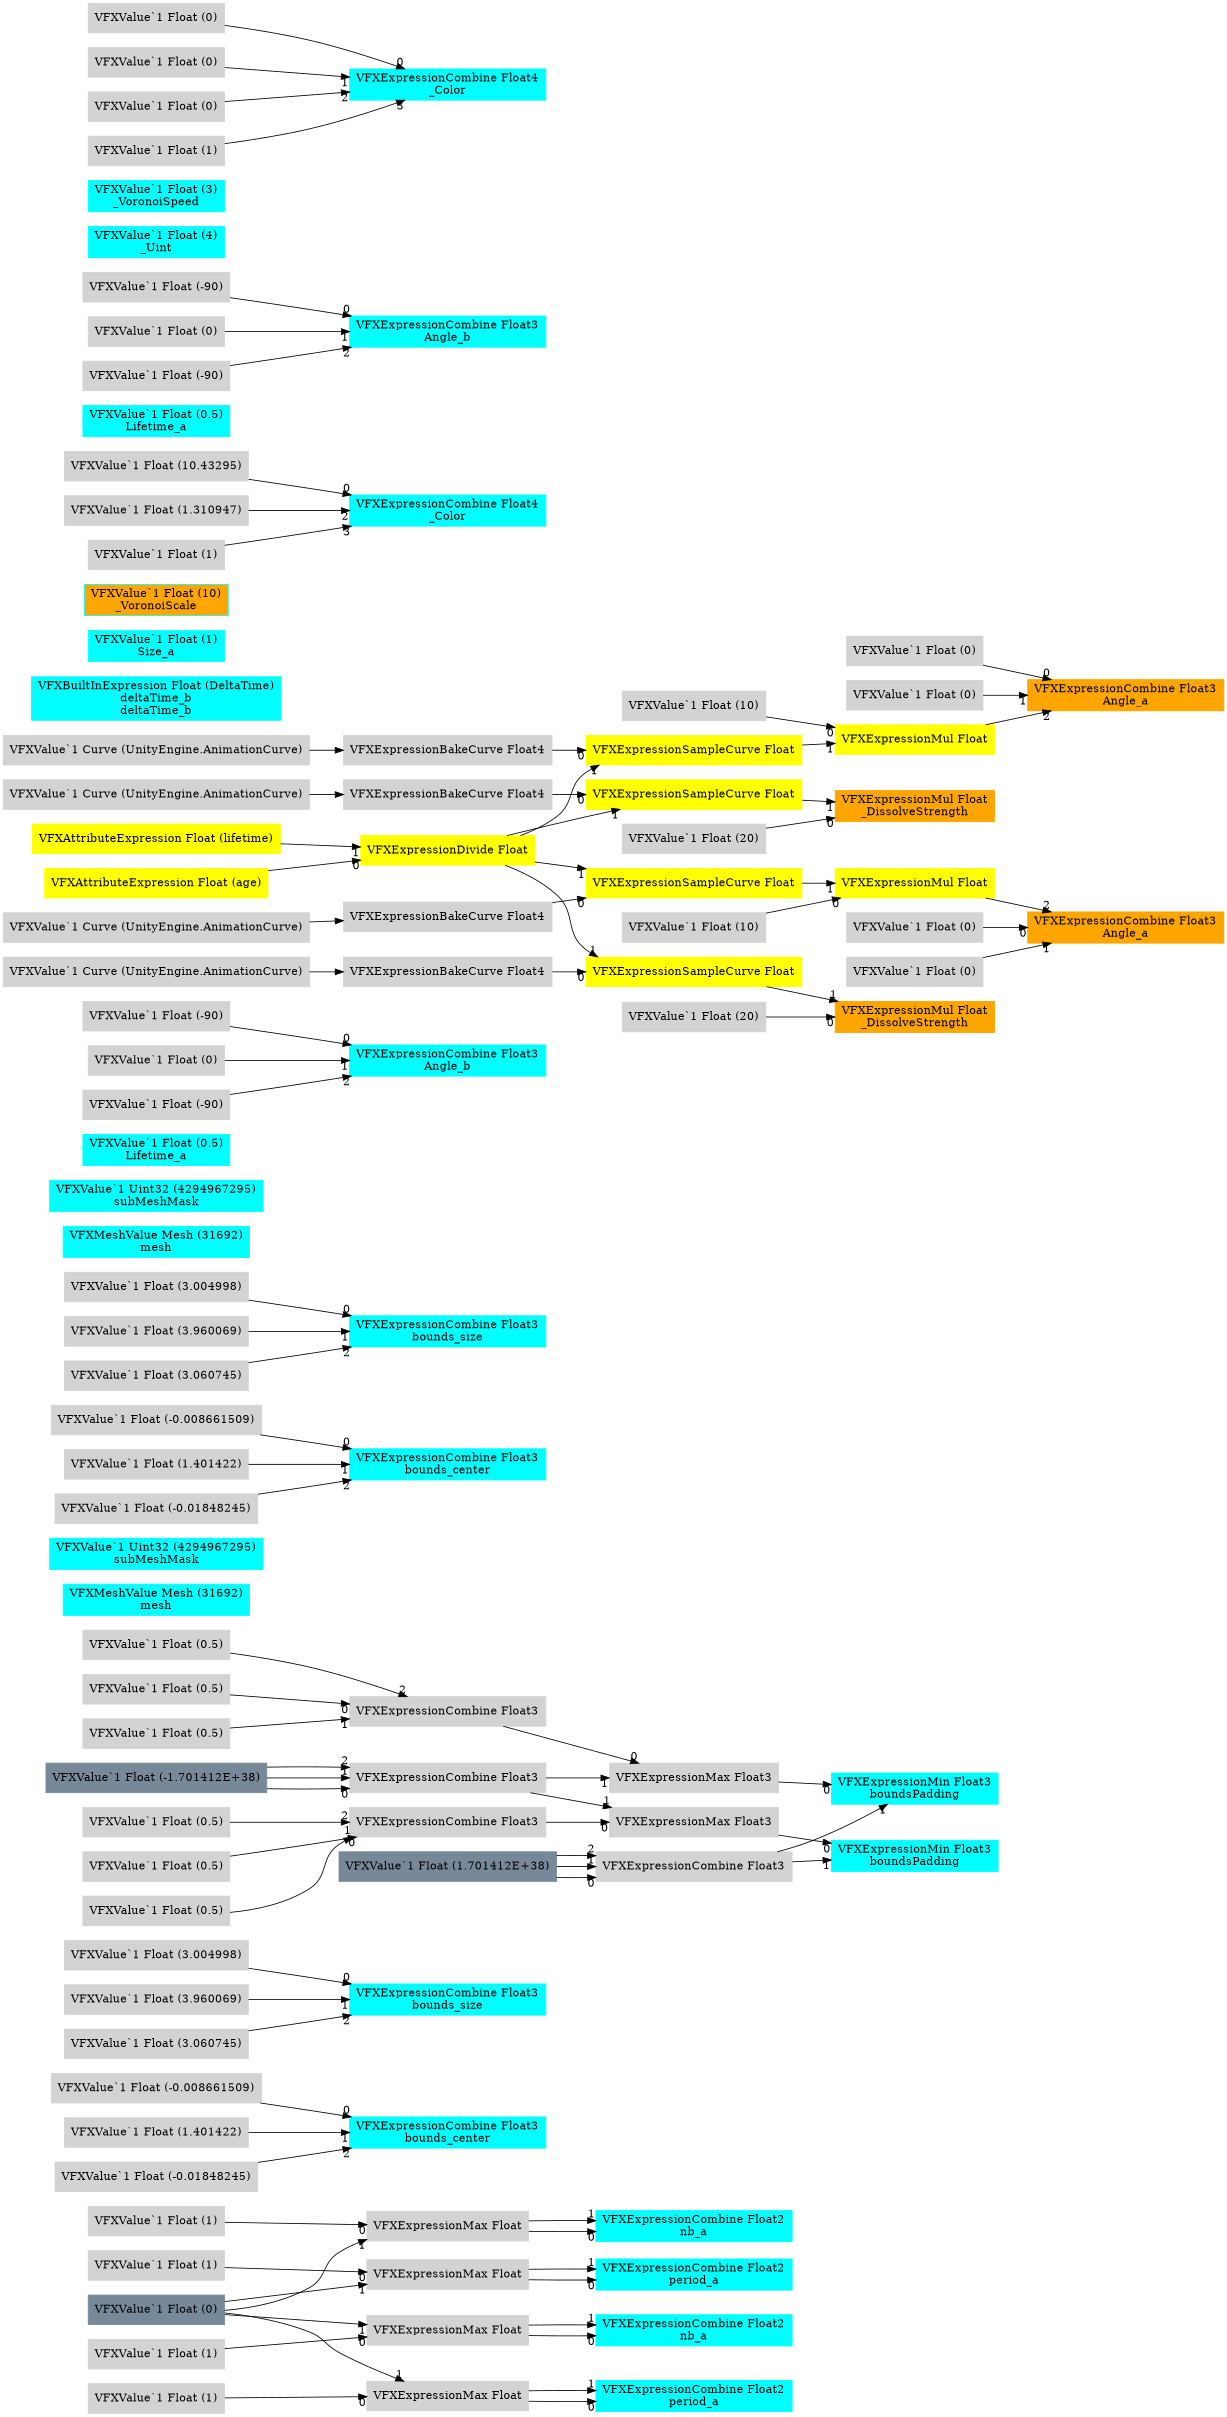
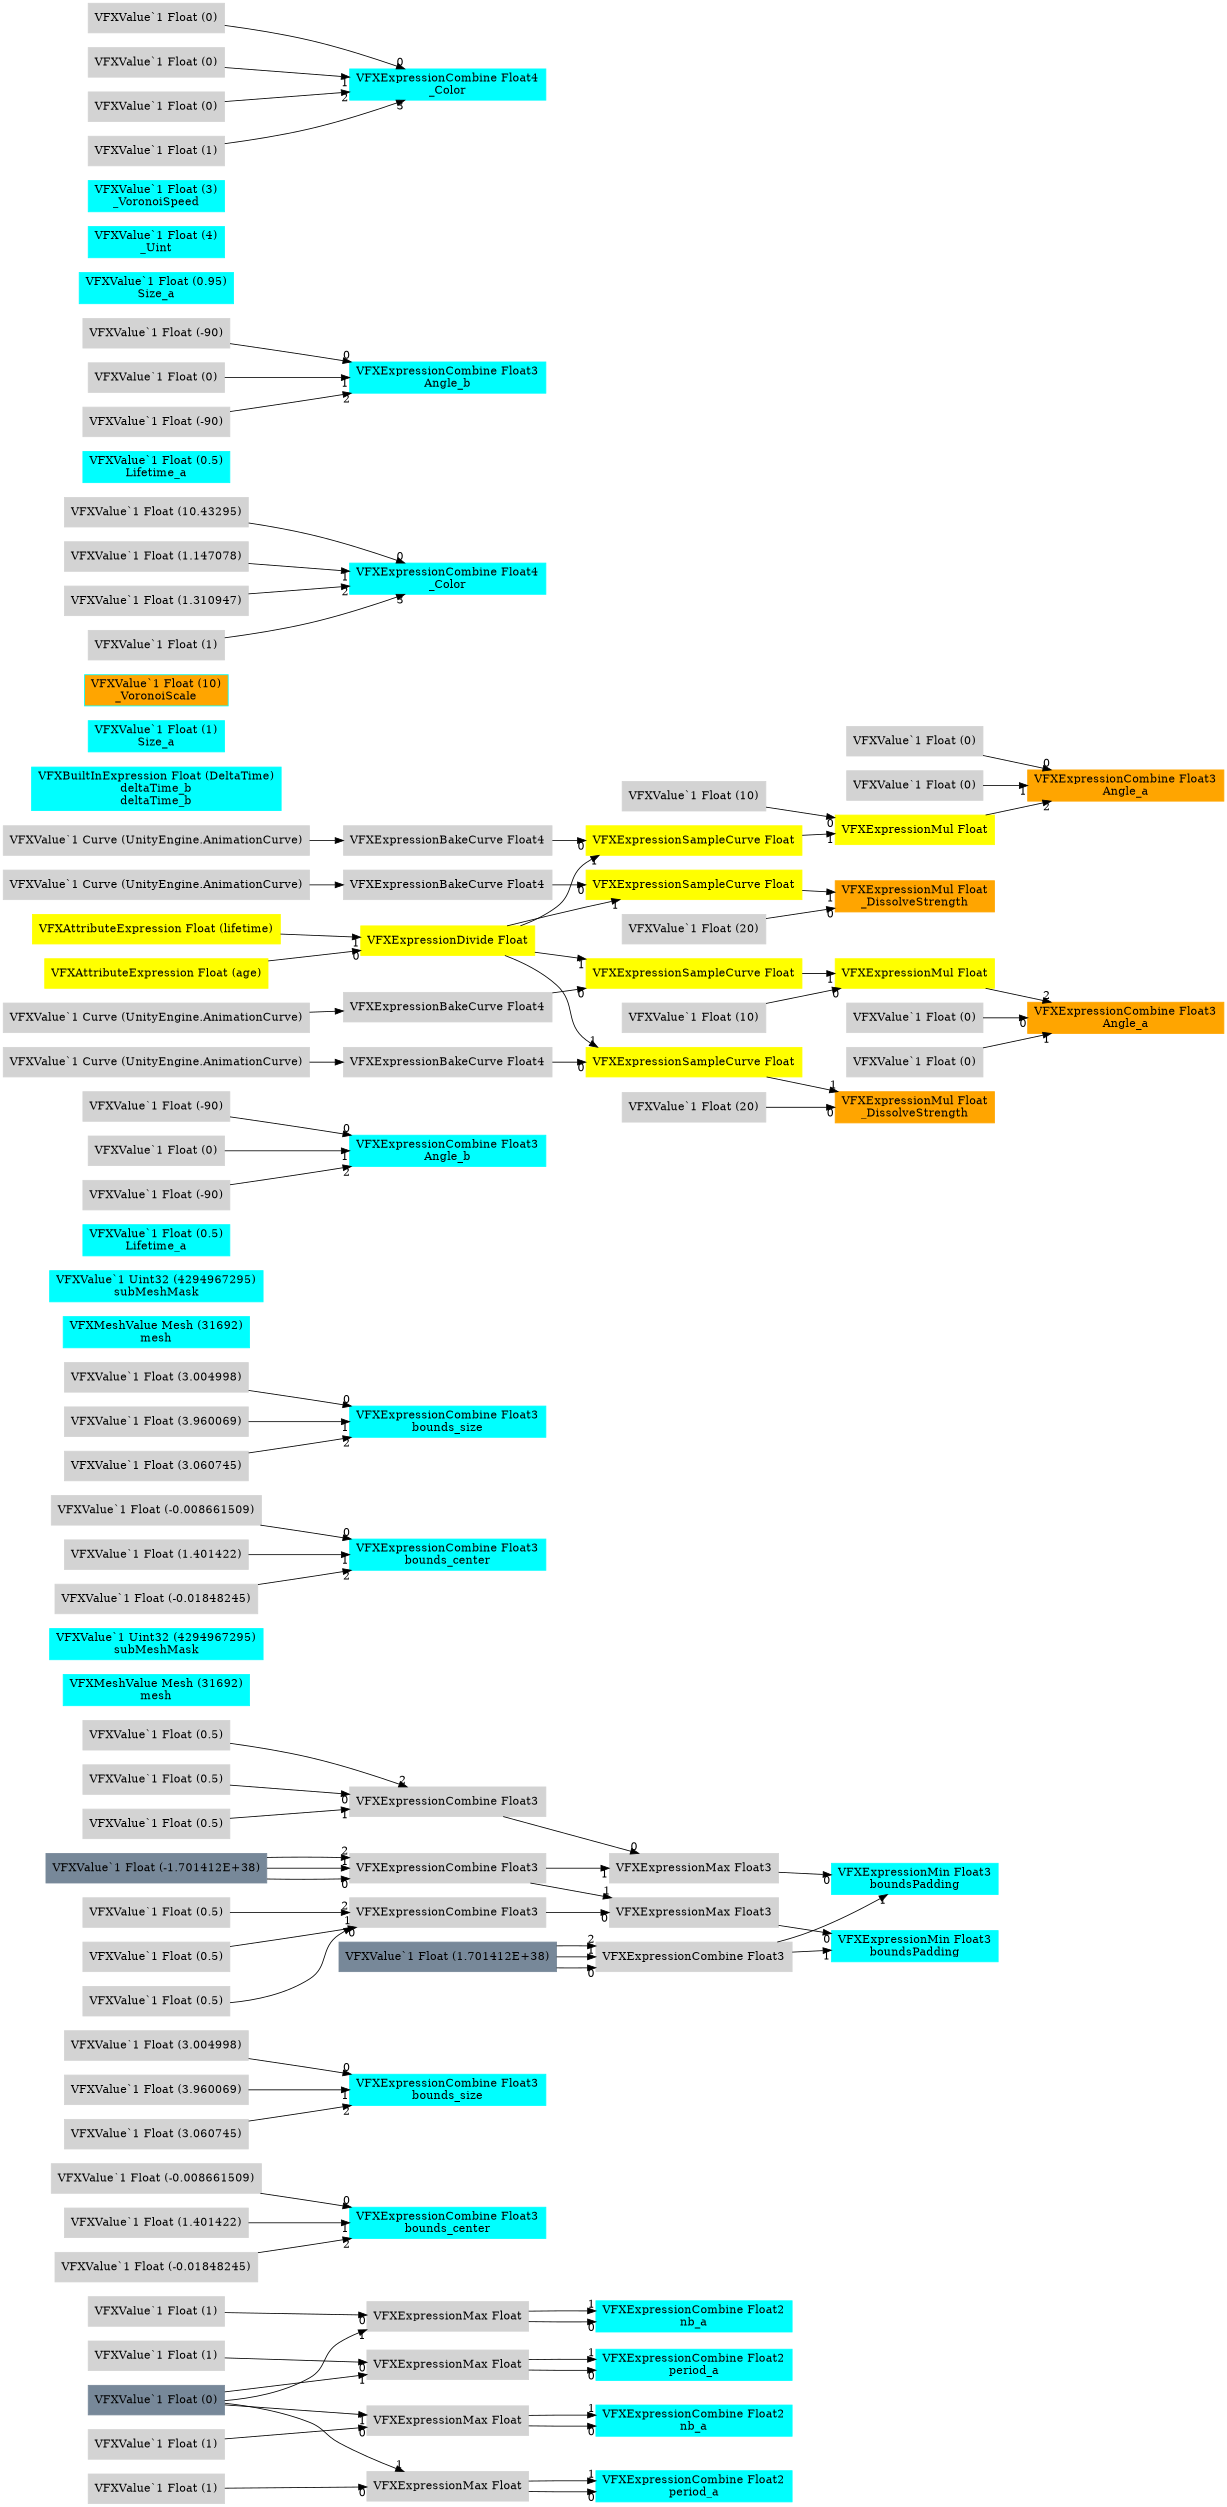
none -> (156, 288)
none -> (156, 557)
